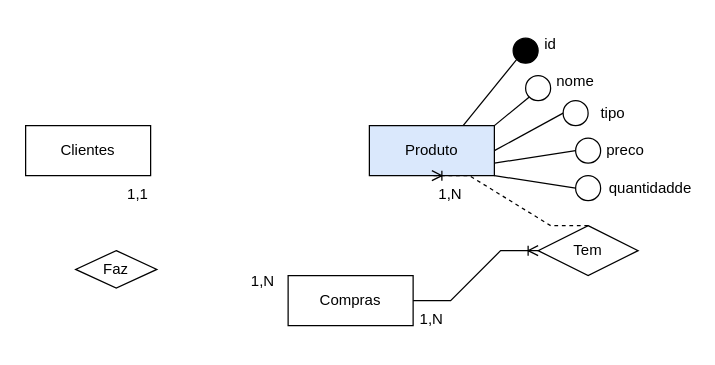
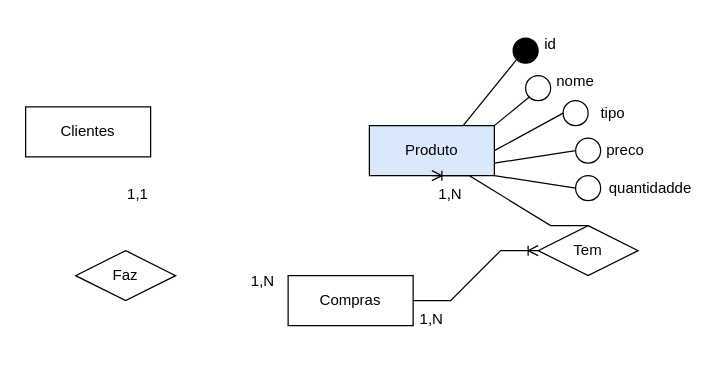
(88, 151) -> (88, 132)
(524, 209) -> (524, 209)
(116, 269) -> (126, 276)
